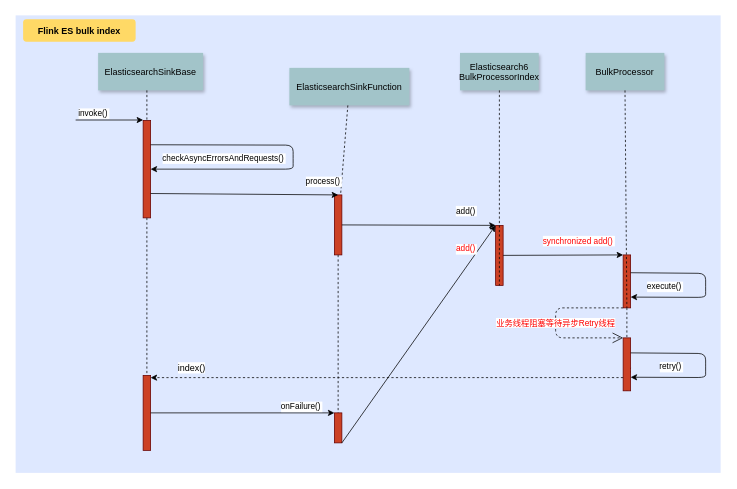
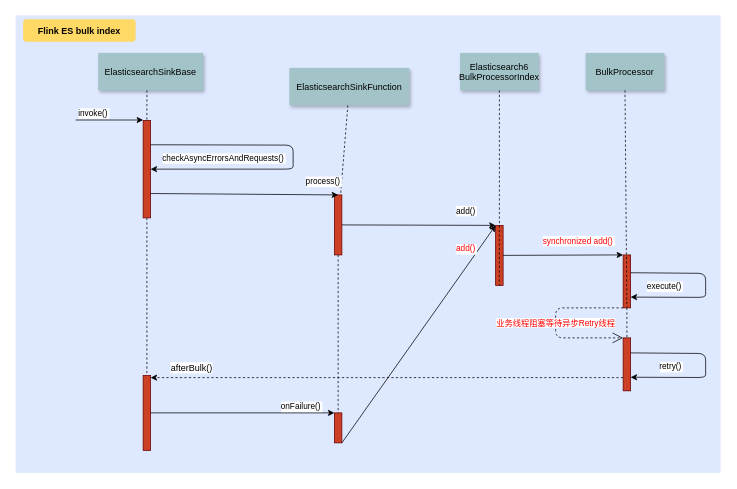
(192, 368) -> (192, 368)
